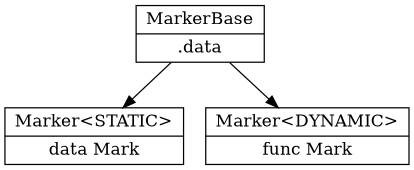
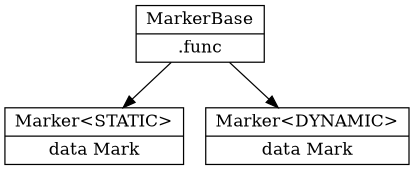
(200, 47) -> (200, 47)
(307, 150) -> (307, 150)
